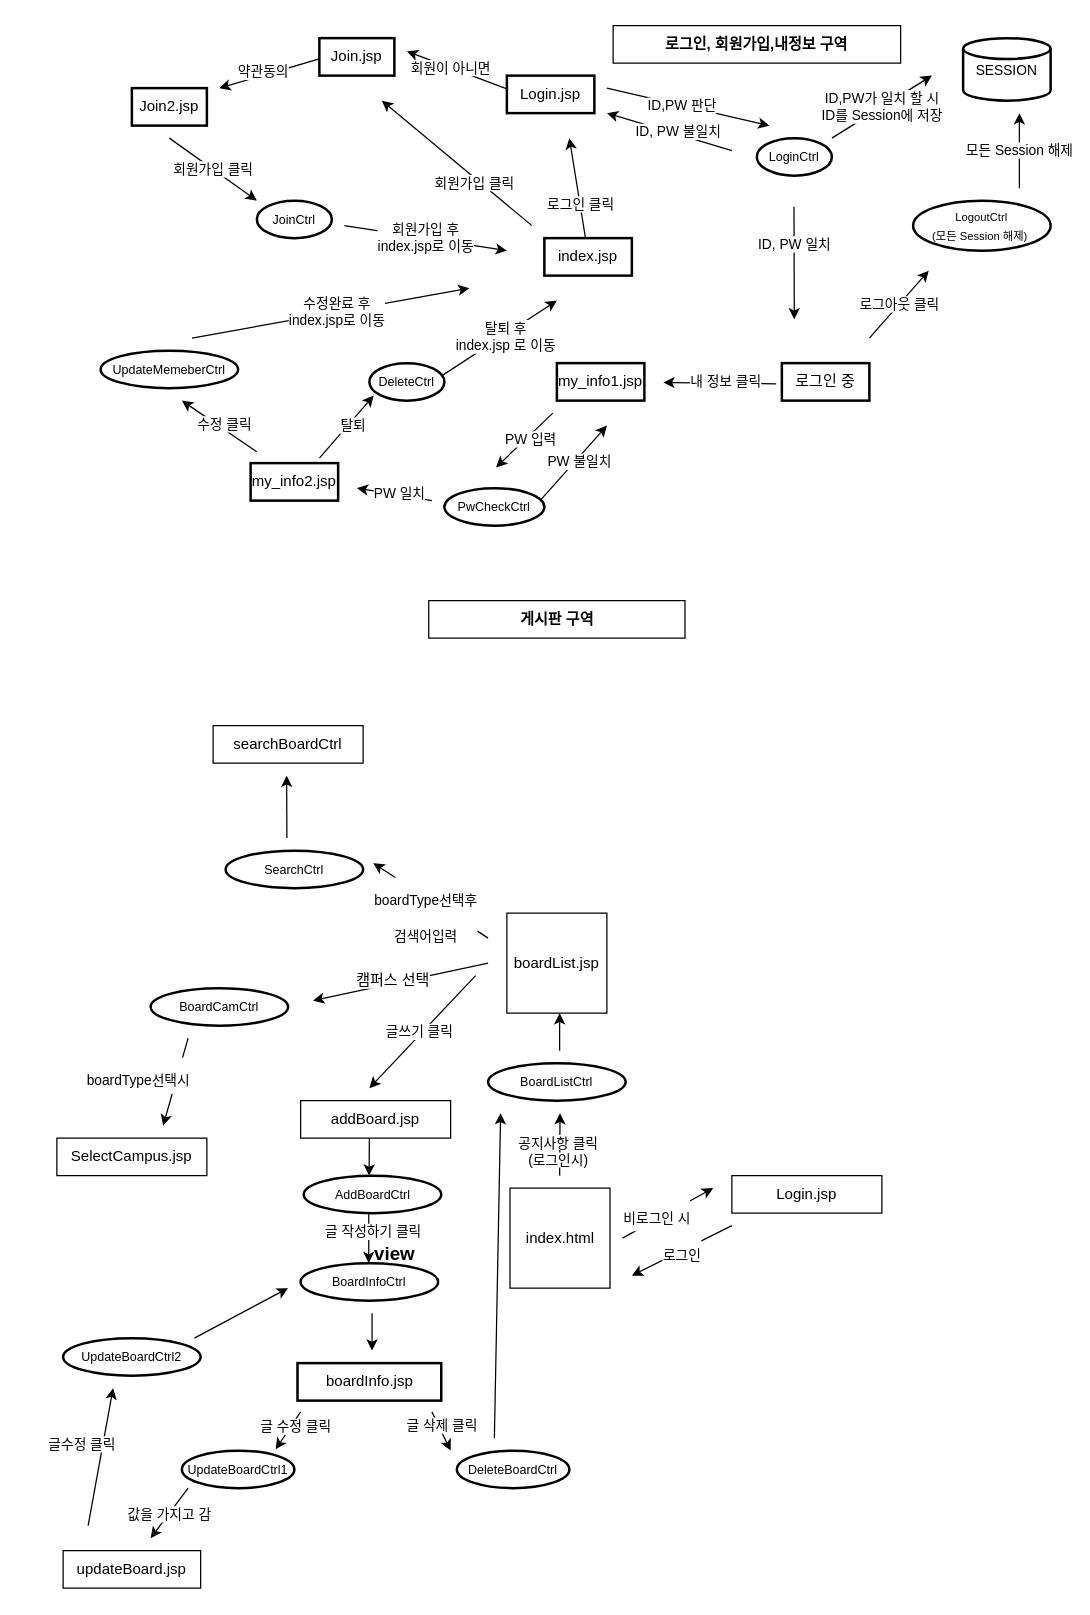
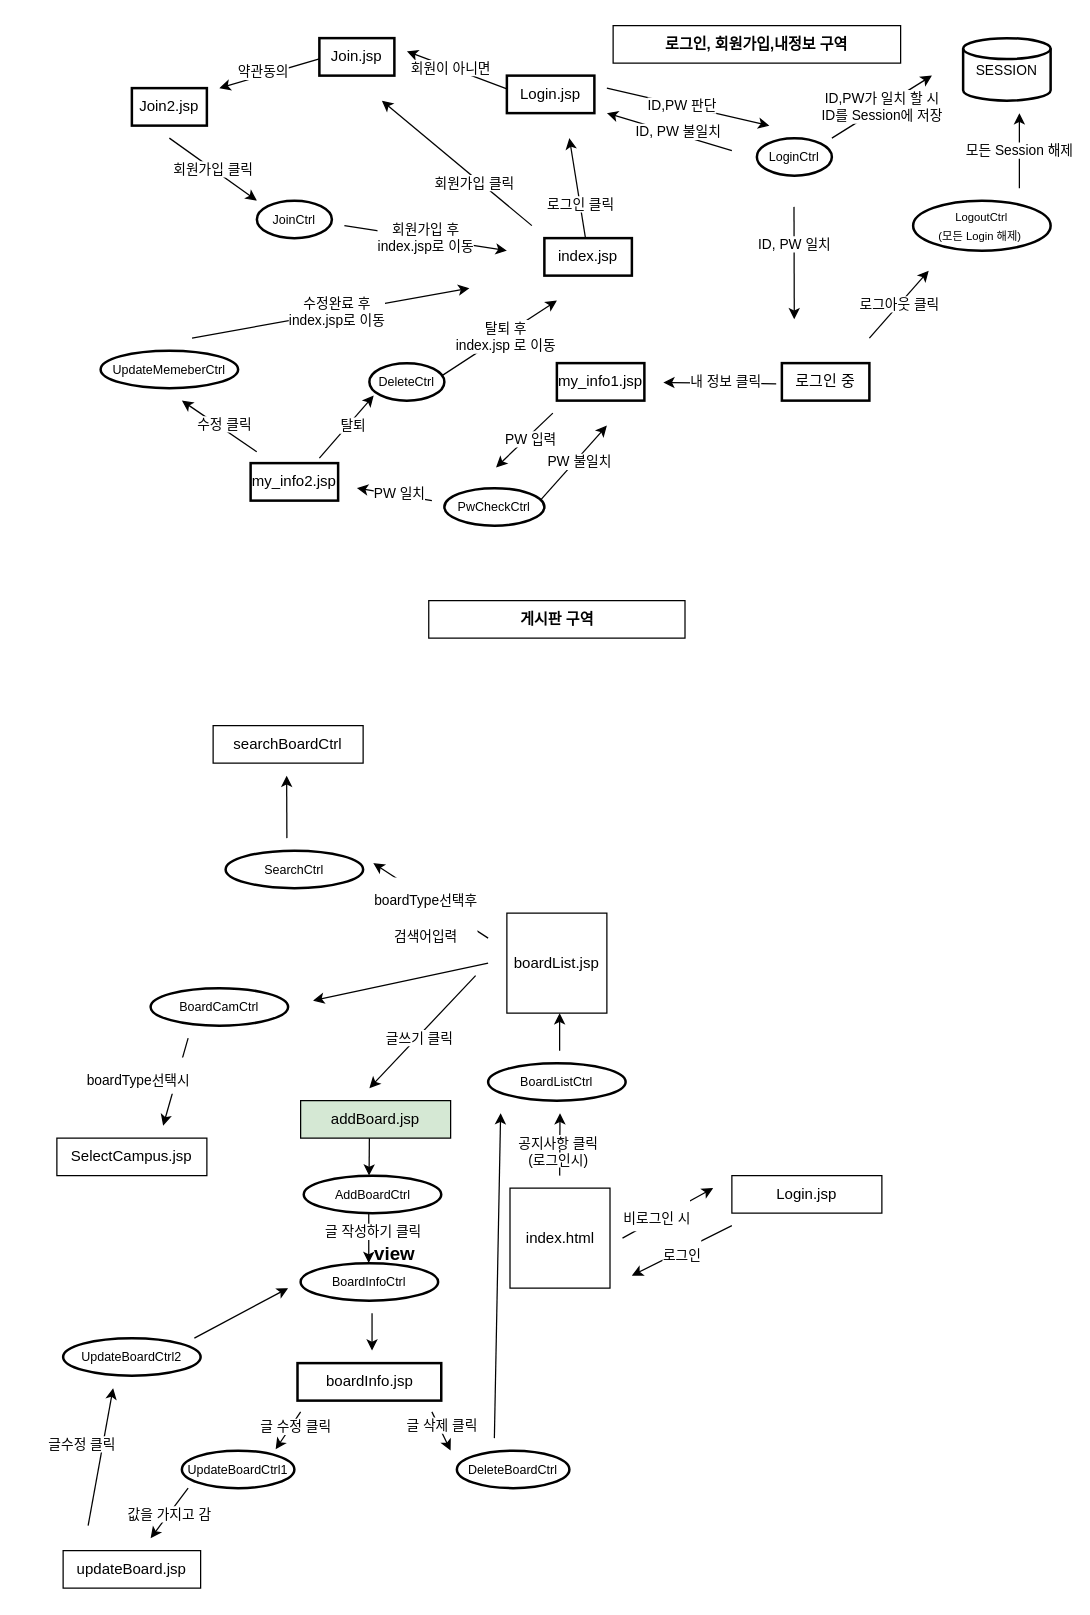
(982, 226) -> (982, 226)
(402, 976) -> none
(419, 1032) -> (419, 1038)
(376, 1119) -> (376, 1119)
